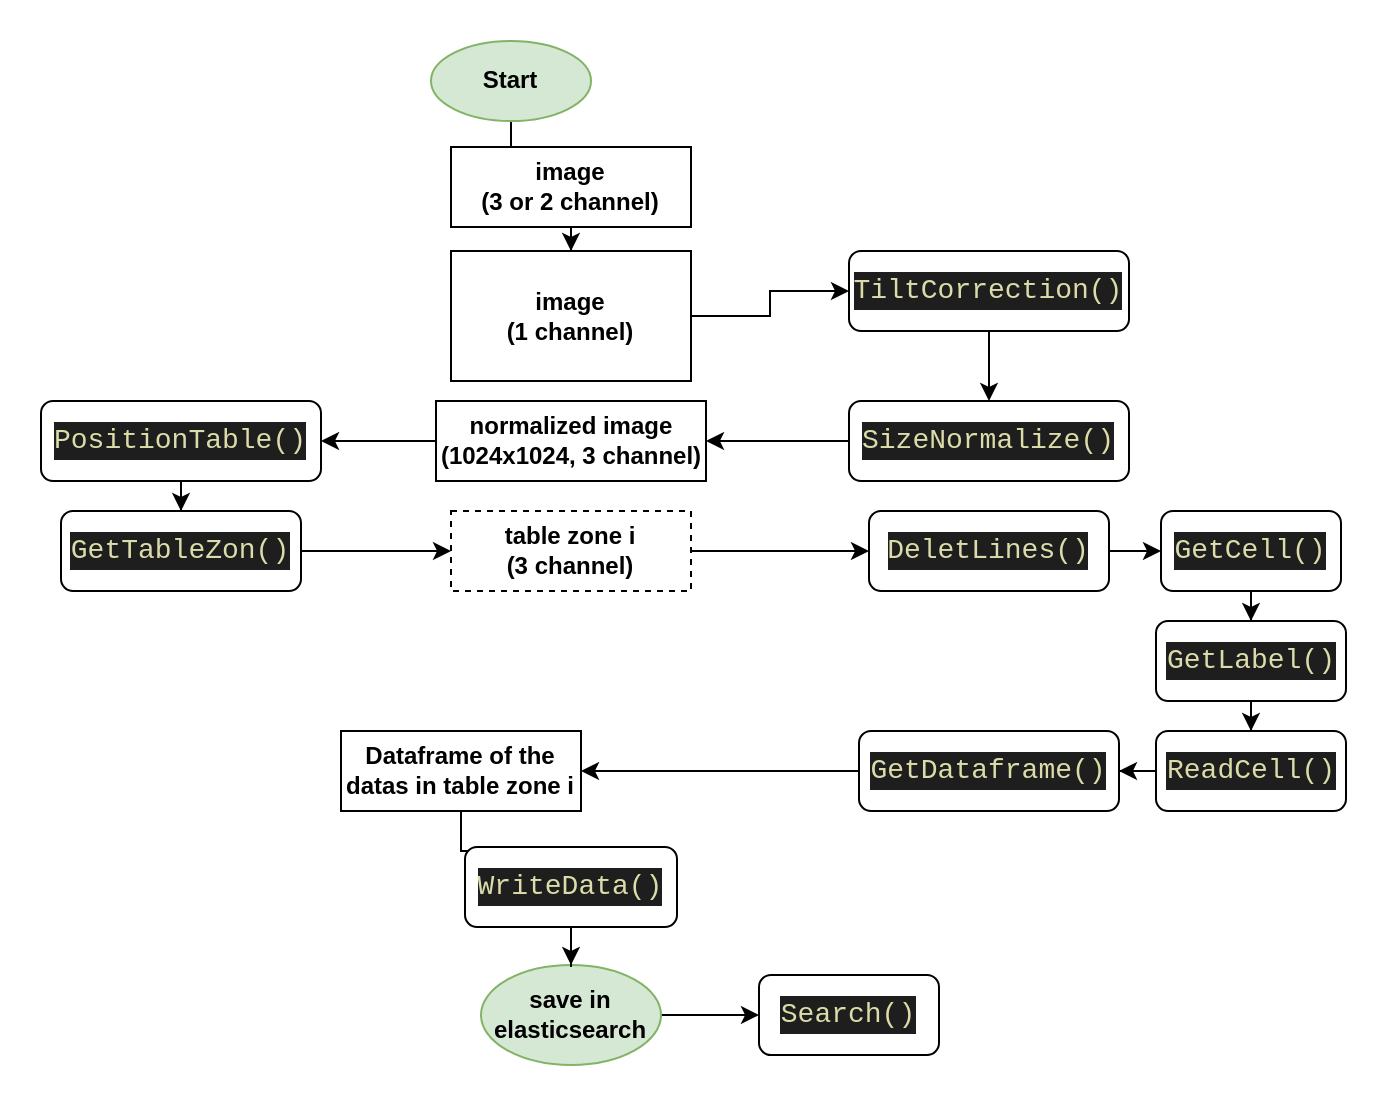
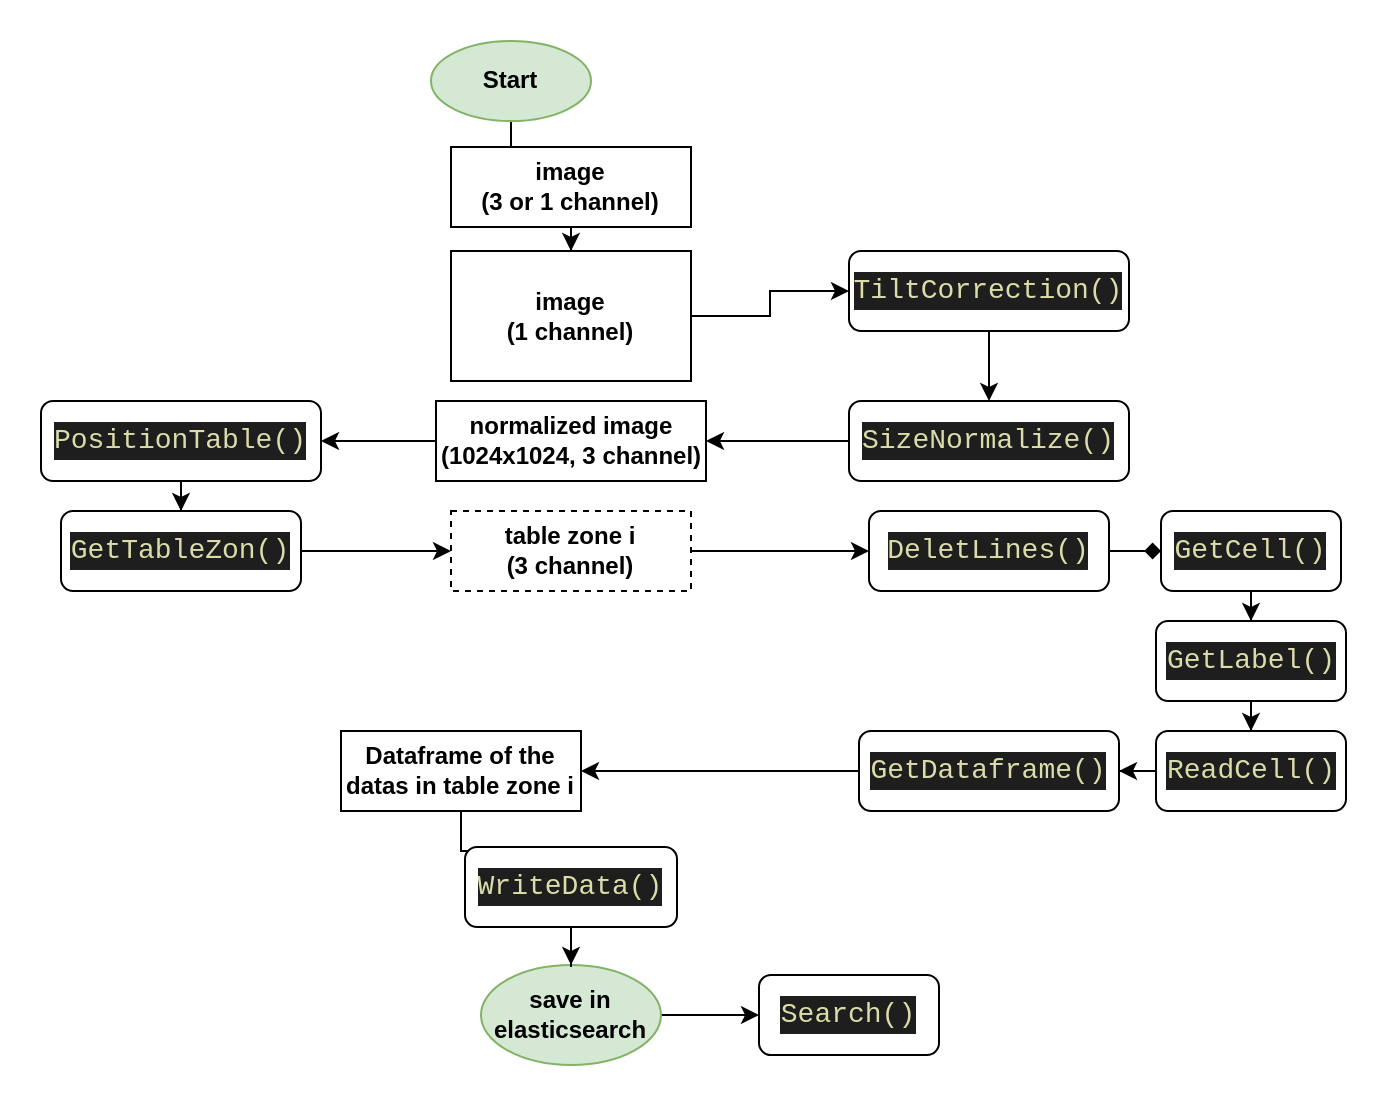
(571, 187) -> (571, 187)
(1145, 551) -> (1144, 551)
